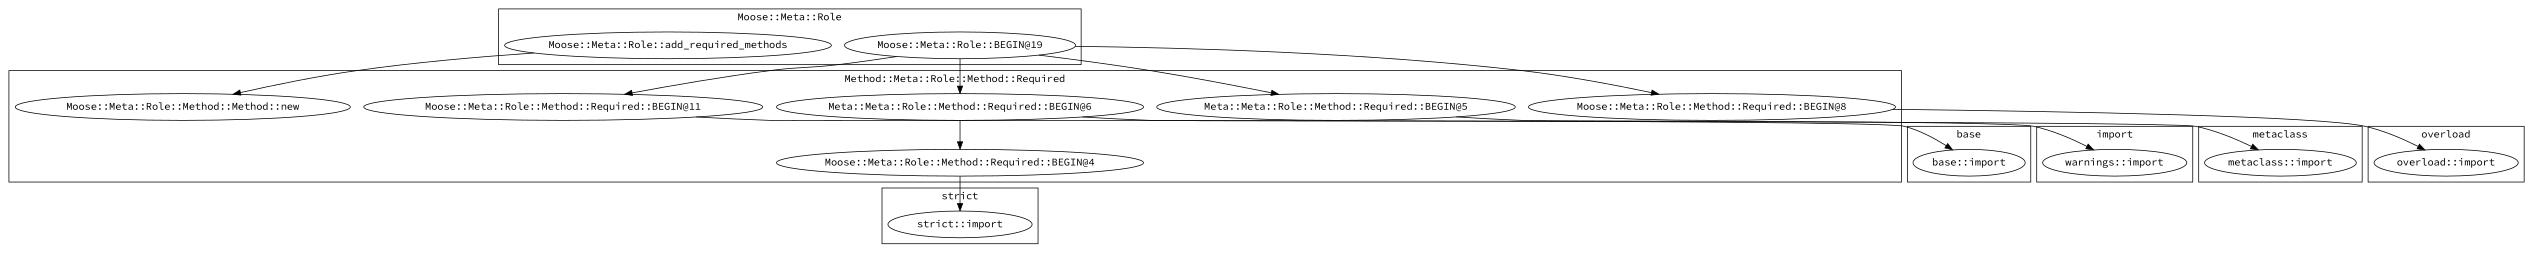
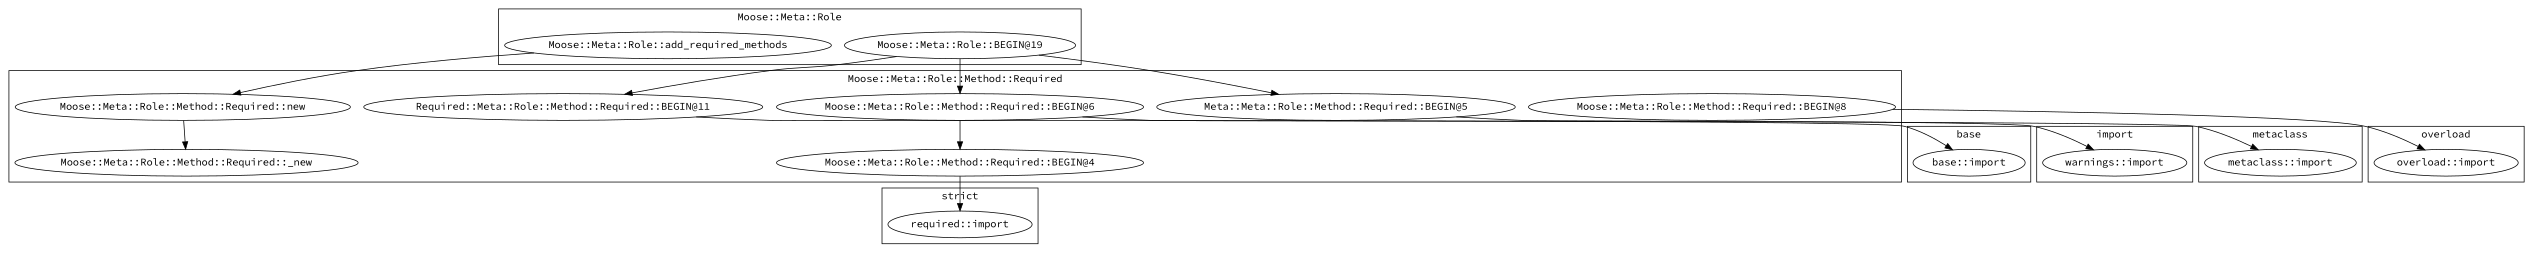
(1365, 57) -> none
(955, 79) -> (955, 79)
(183, 107) -> (183, 107)
(563, 107) -> (563, 107)
(960, 107) -> (960, 107)
none -> (187, 163)
(960, 224) -> (960, 224)
